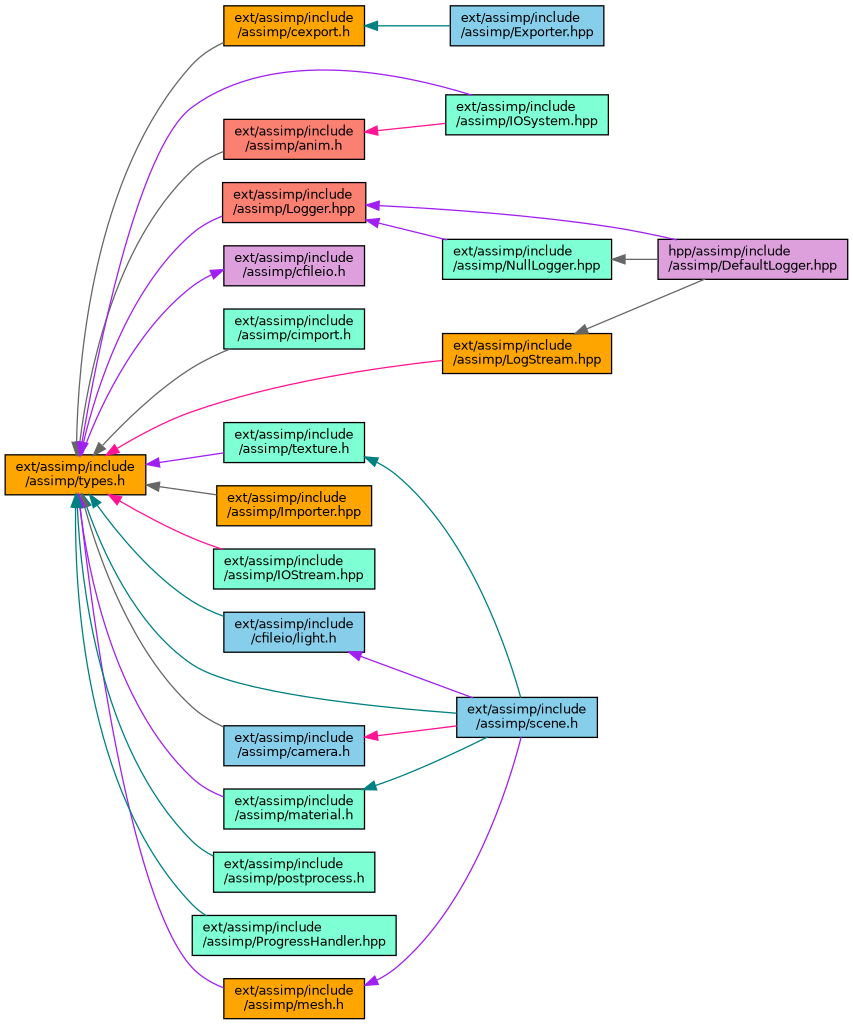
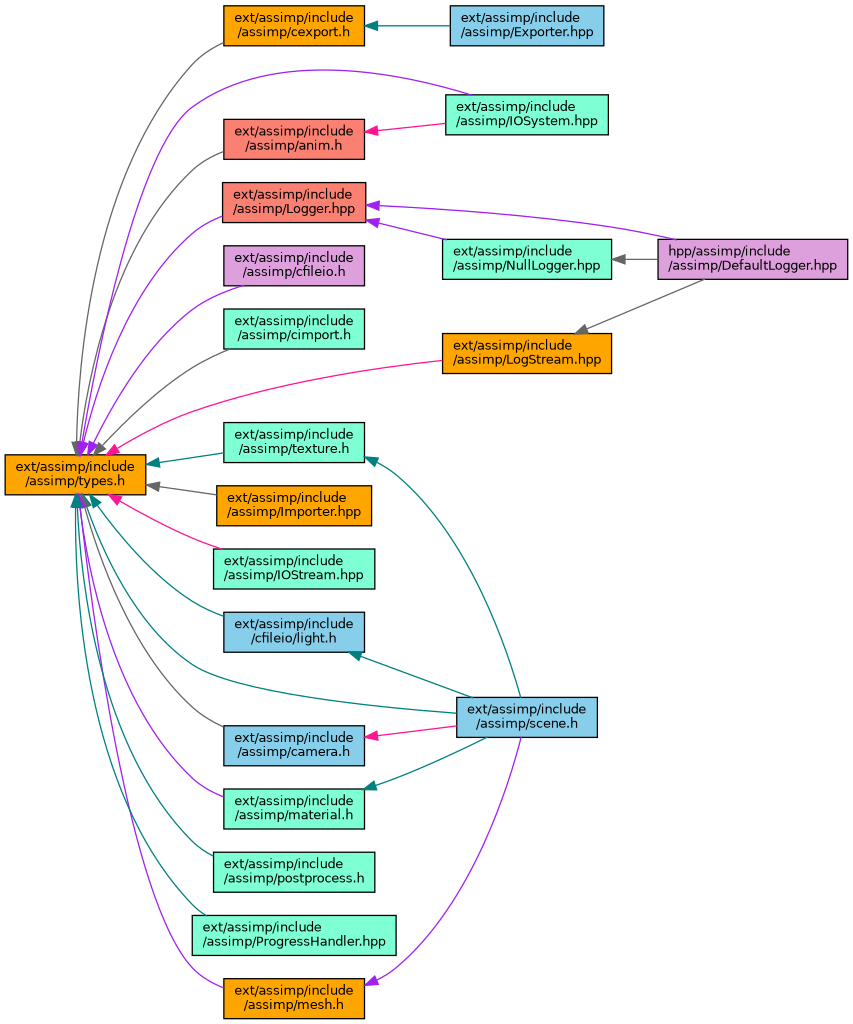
(132, 354) -> (153, 348)
(192, 458) -> (192, 458)
(417, 677) -> (417, 677)
